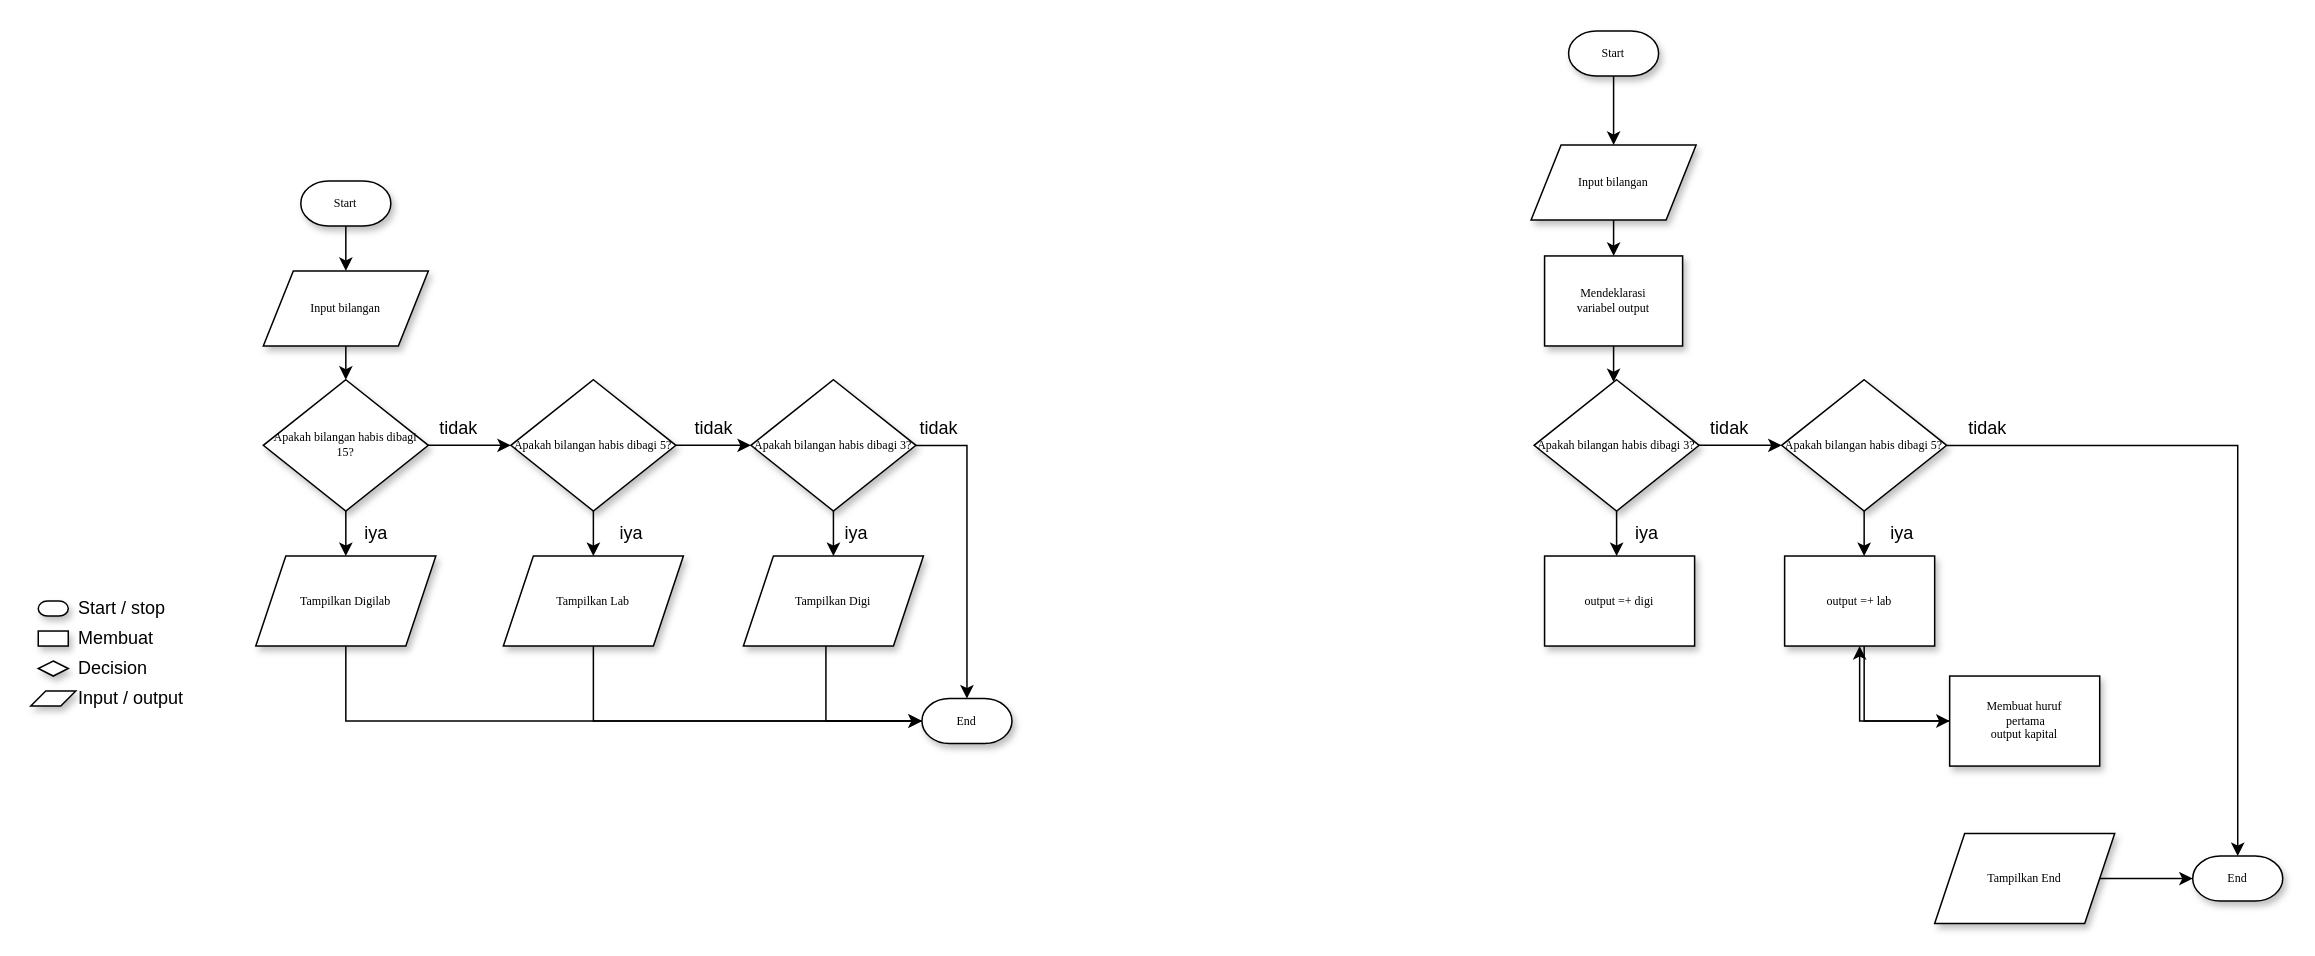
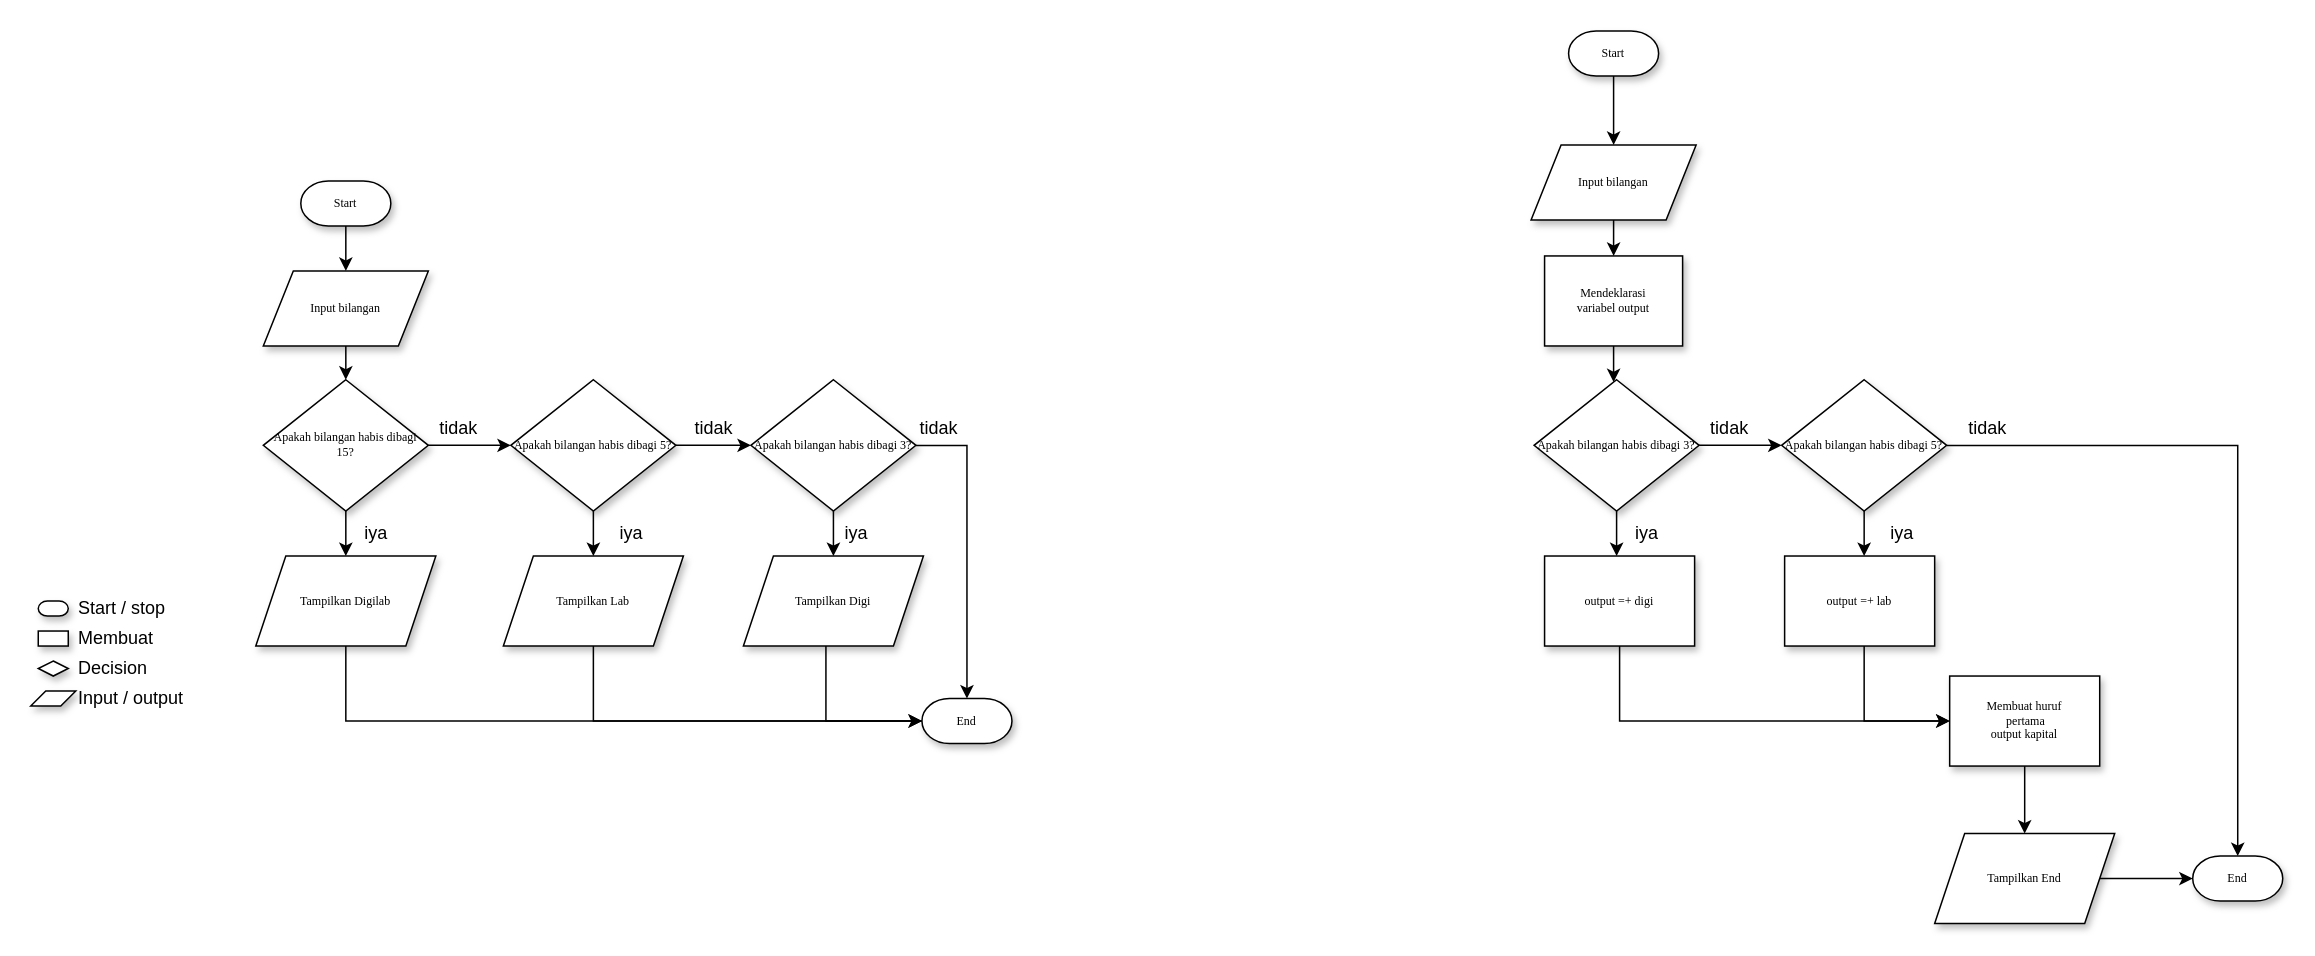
(1859, 687) -> (2024, 794)
none -> (1700, 721)
